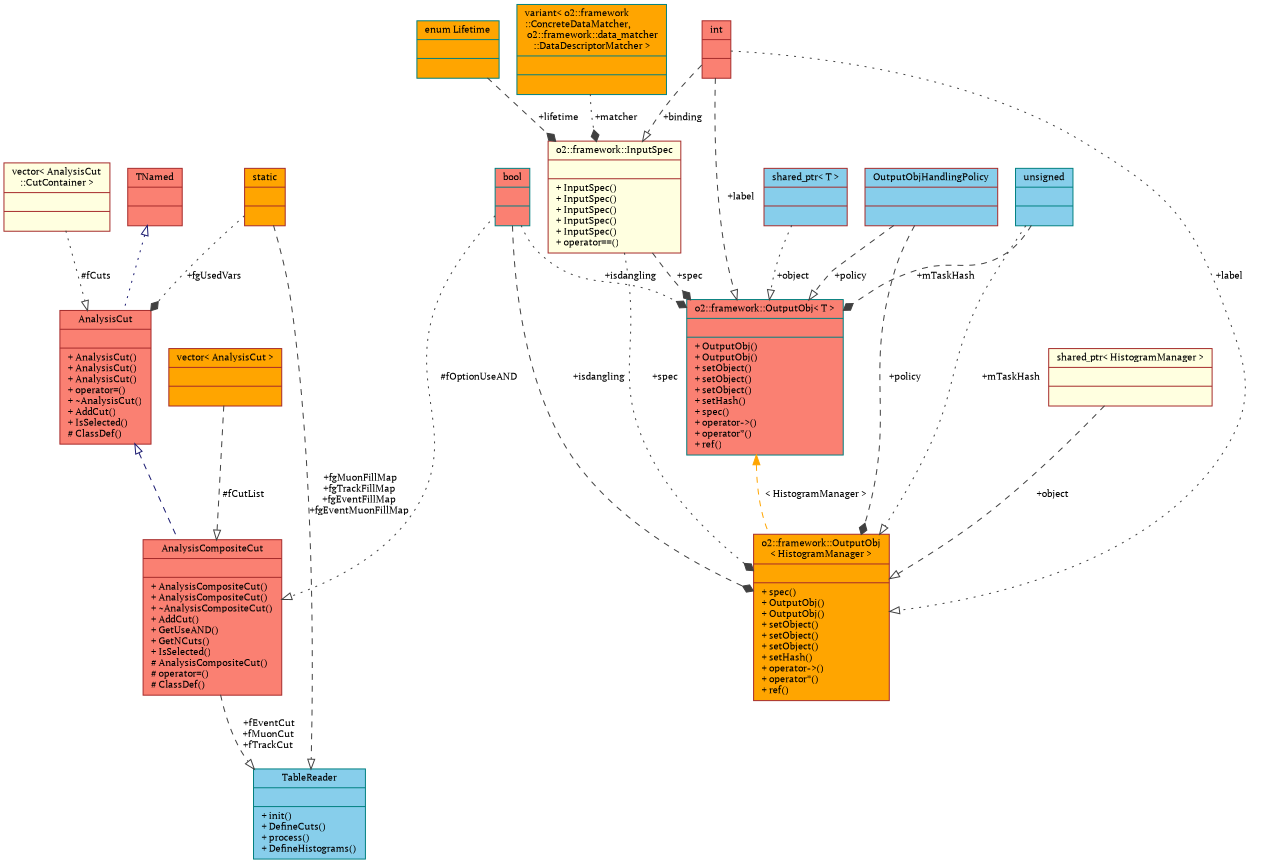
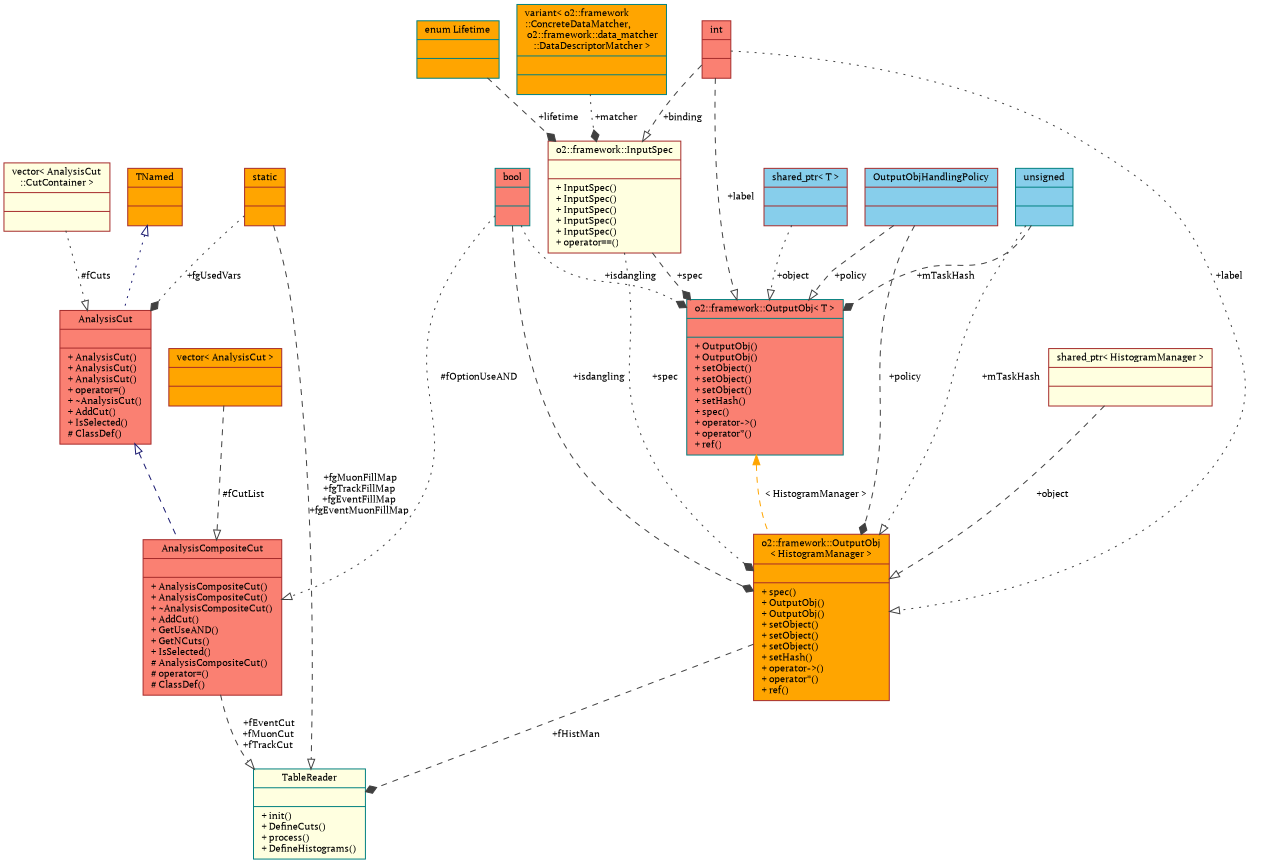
(155, 197) -> (155, 197)
none -> (565, 716)
(309, 814) -> (309, 814)
